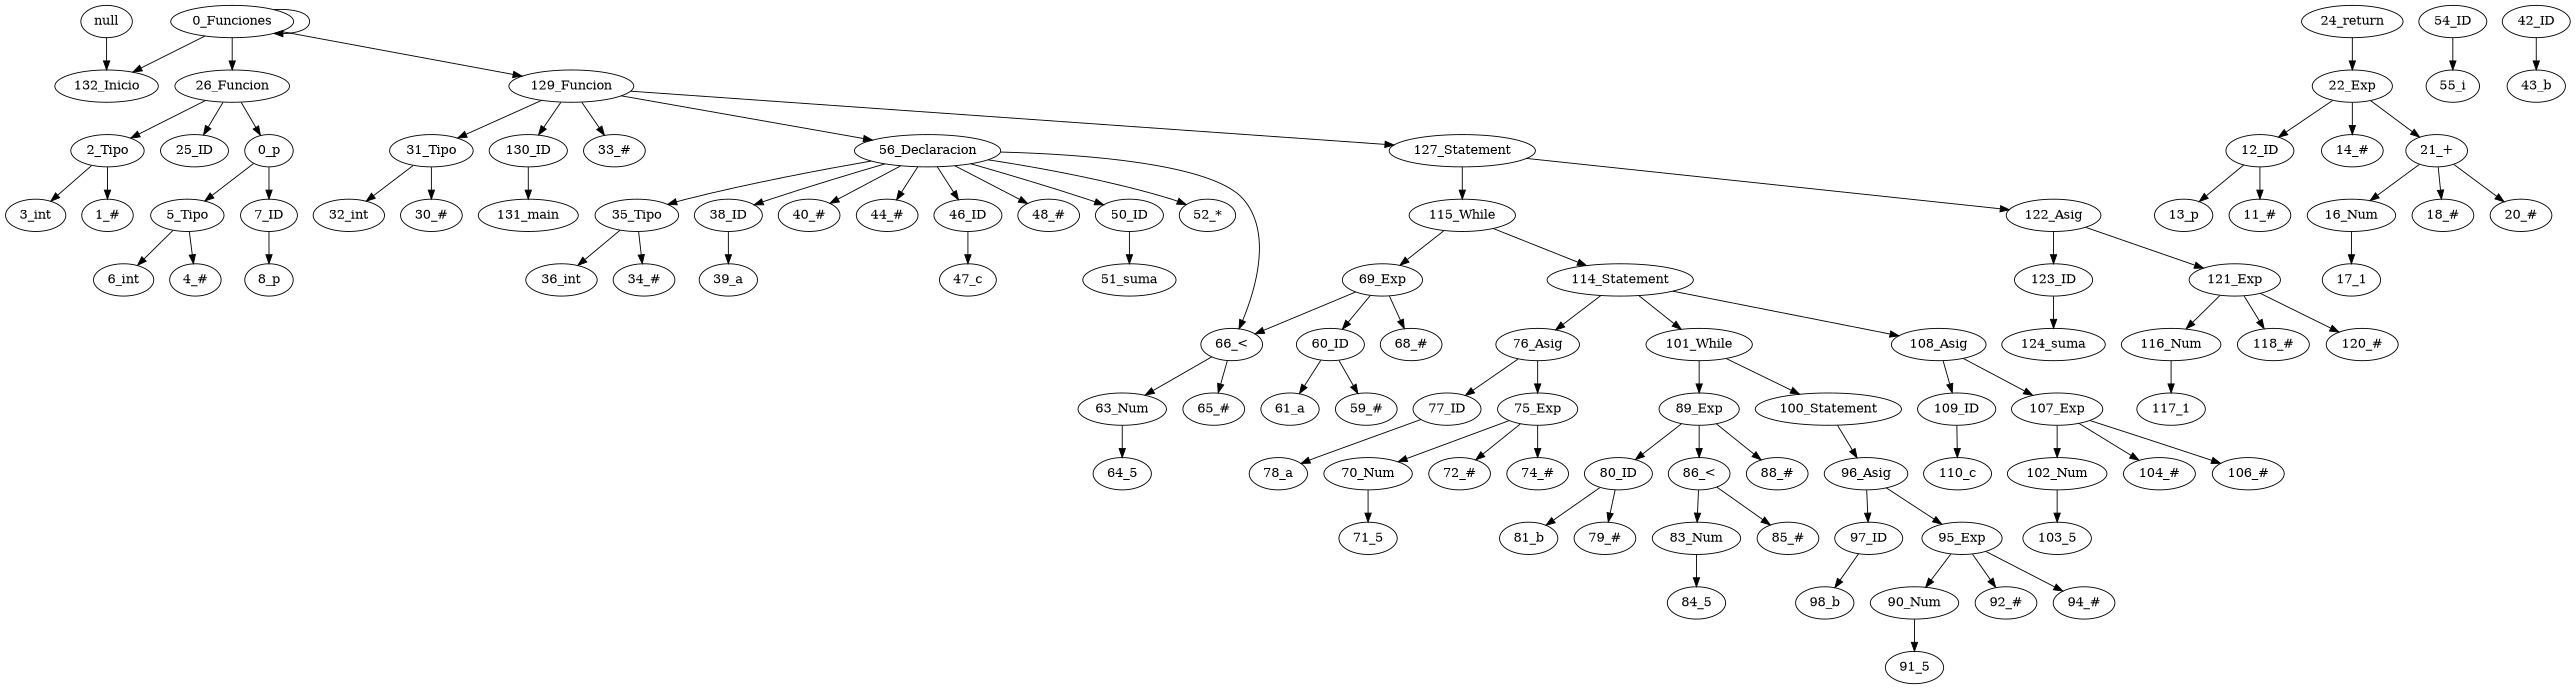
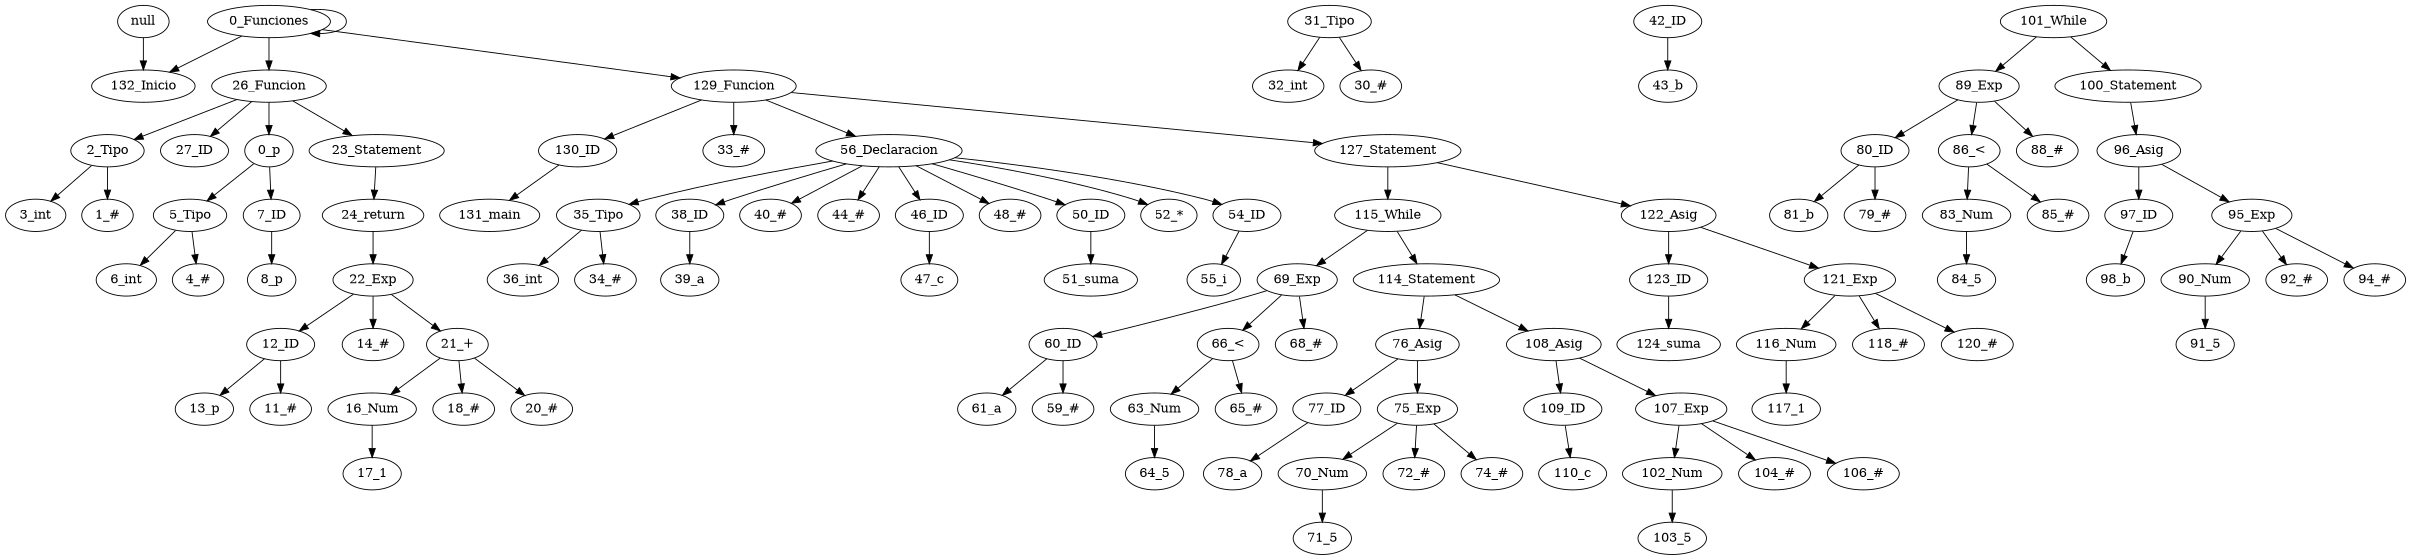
(504, 117) -> none
(195, 151) -> (195, 151)
none -> (377, 151)
(1188, 173) -> (1085, 175)
(1656, 310) -> none
